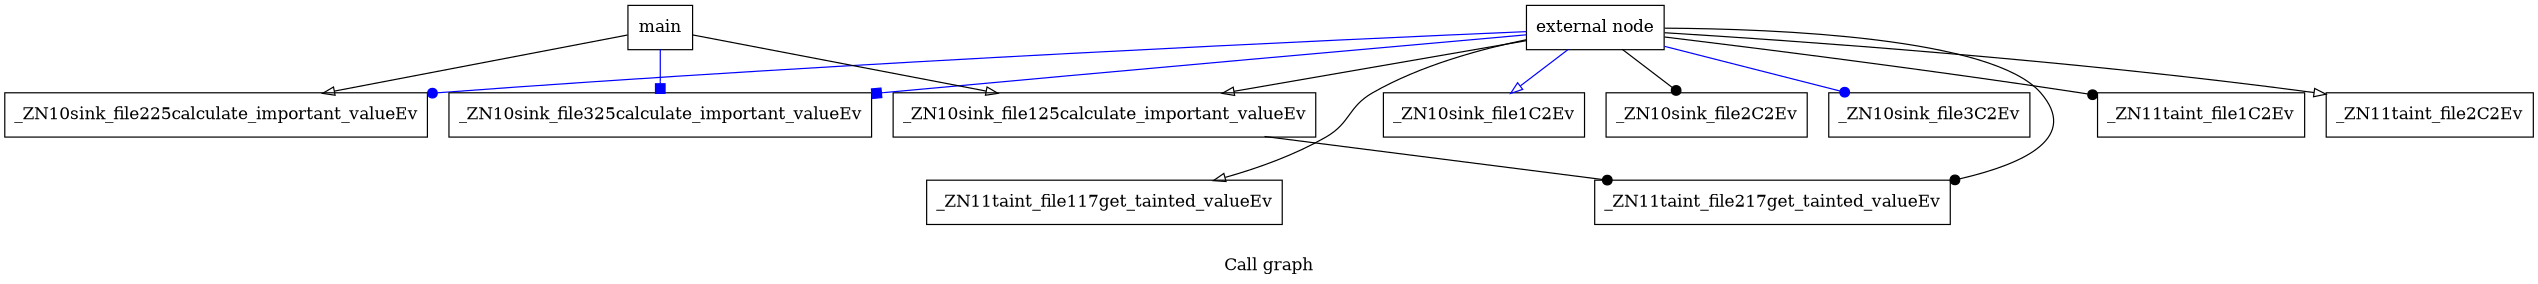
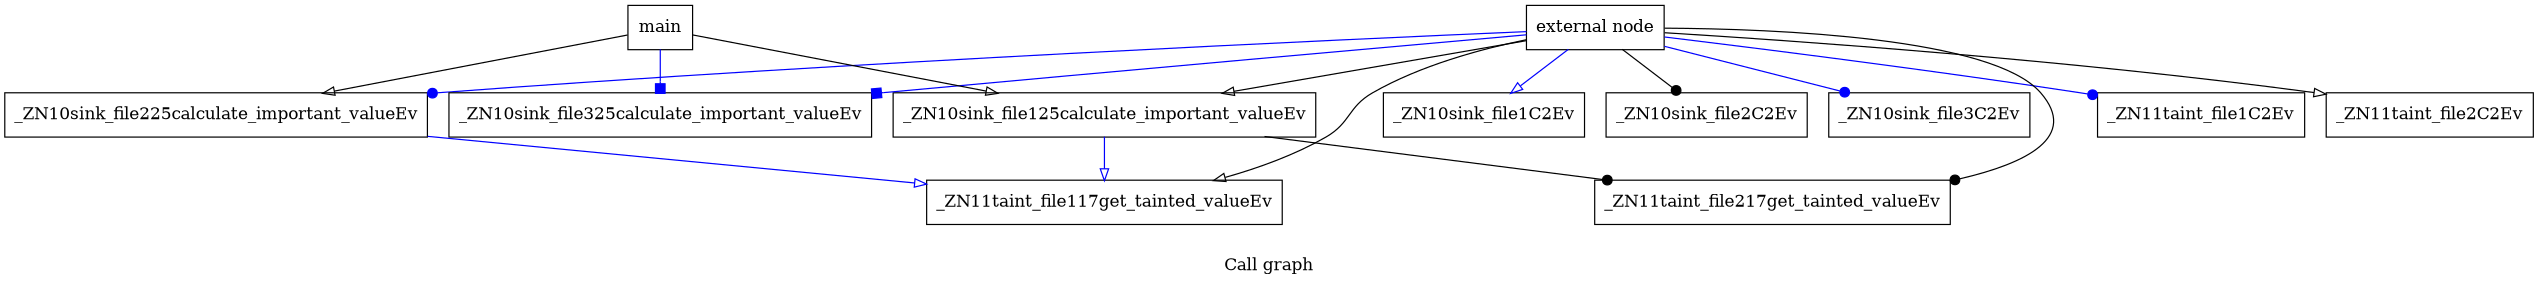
(1876, 64) -> (1876, 64)
none -> (1104, 153)
none -> (671, 160)
